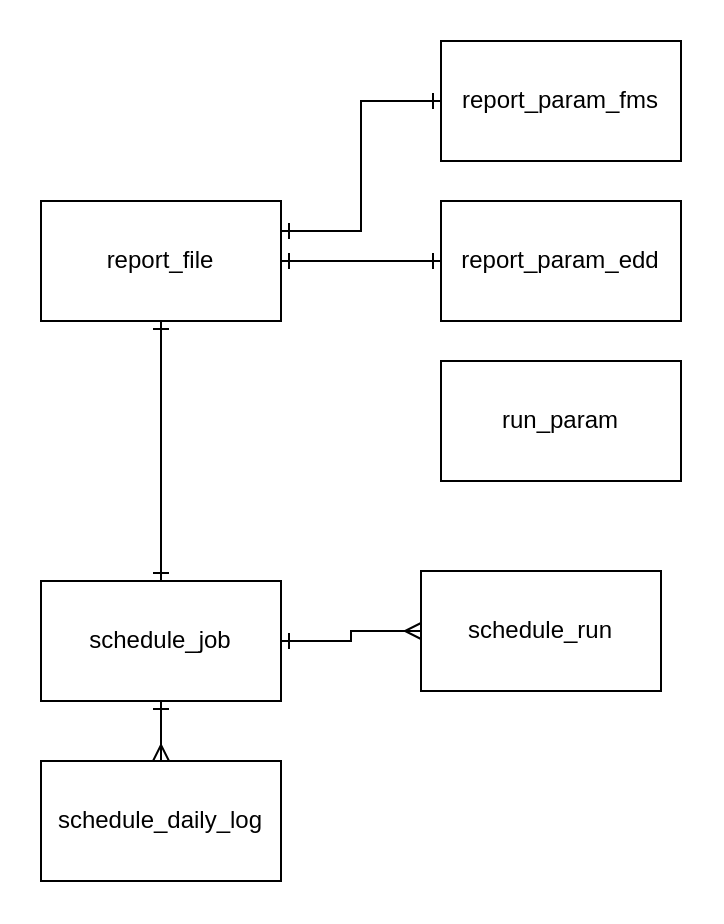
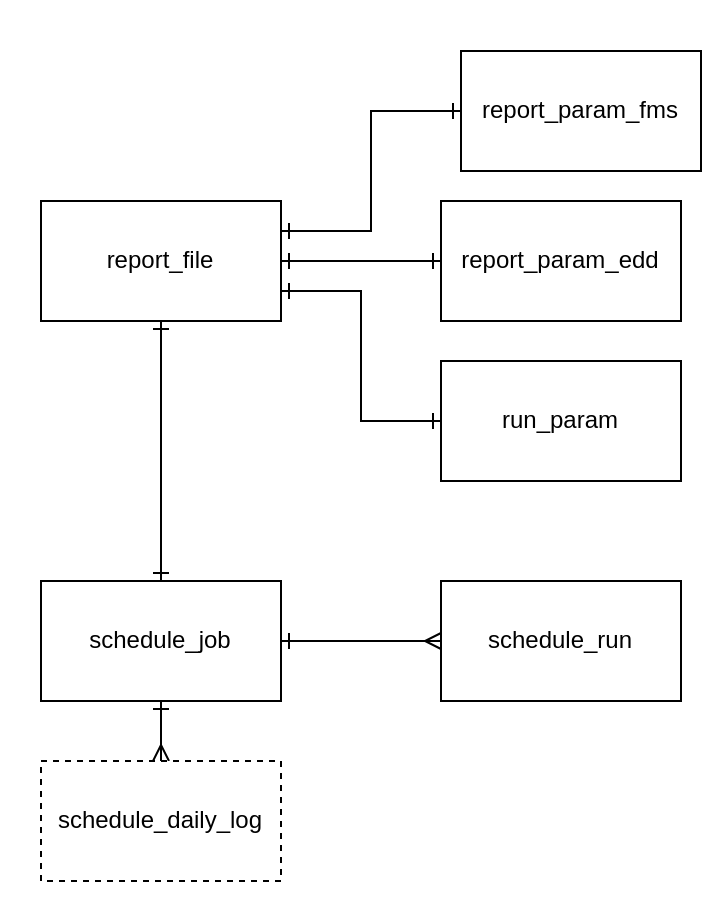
(561, 101) -> (581, 111)
none -> (361, 356)
(541, 631) -> (561, 641)
(161, 821) -> (161, 821)
